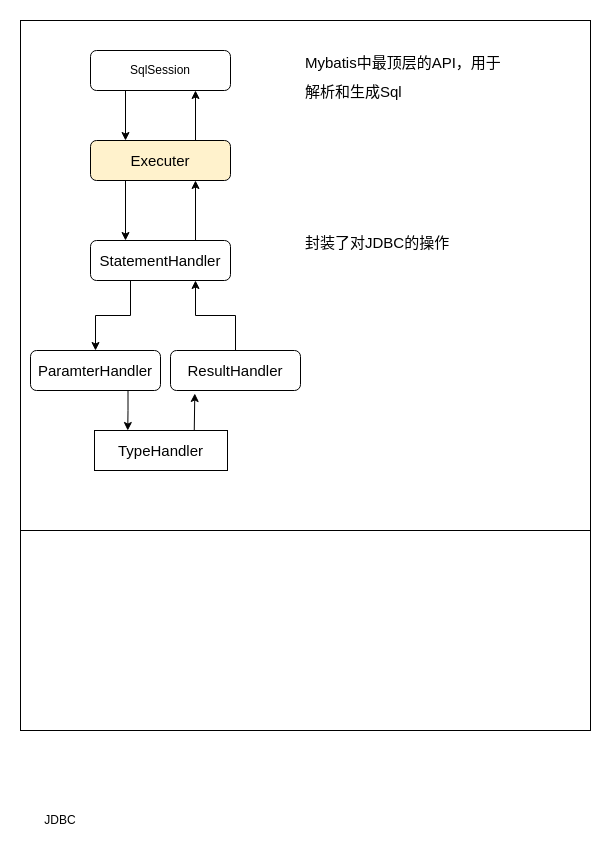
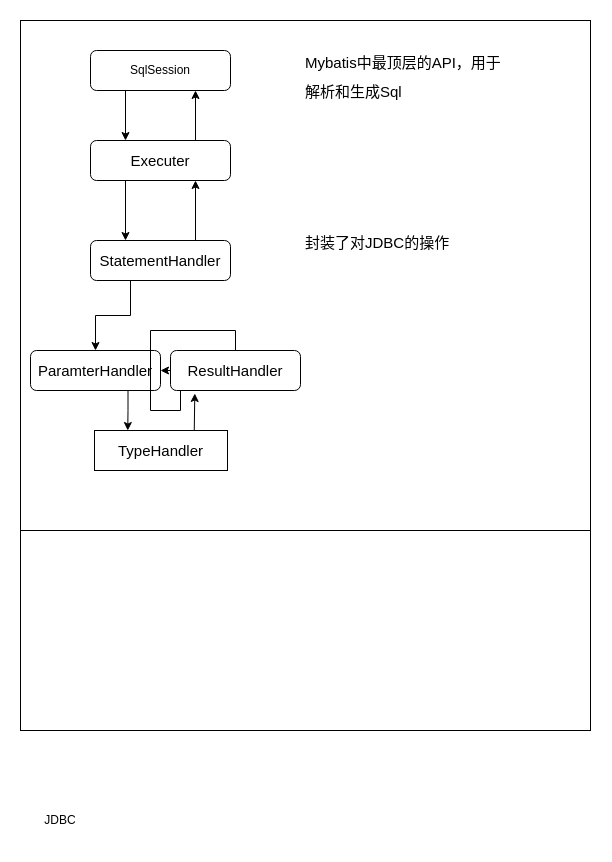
(161, 161) -> (161, 161)
(211, 316) -> (151, 353)
